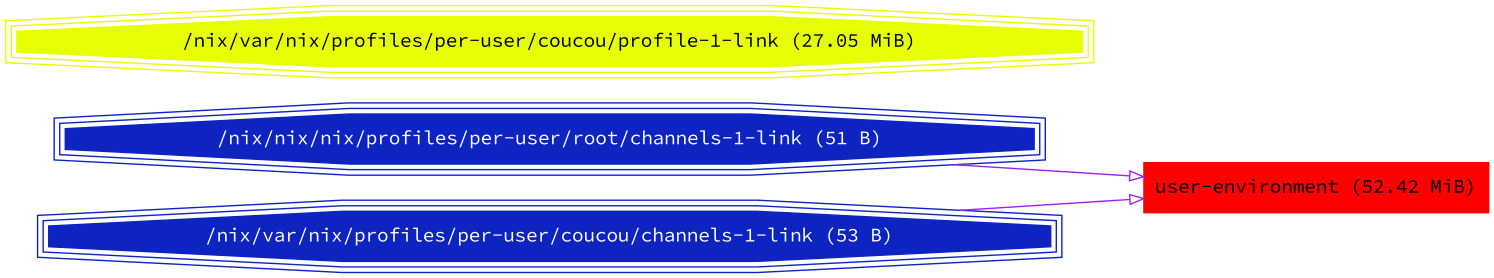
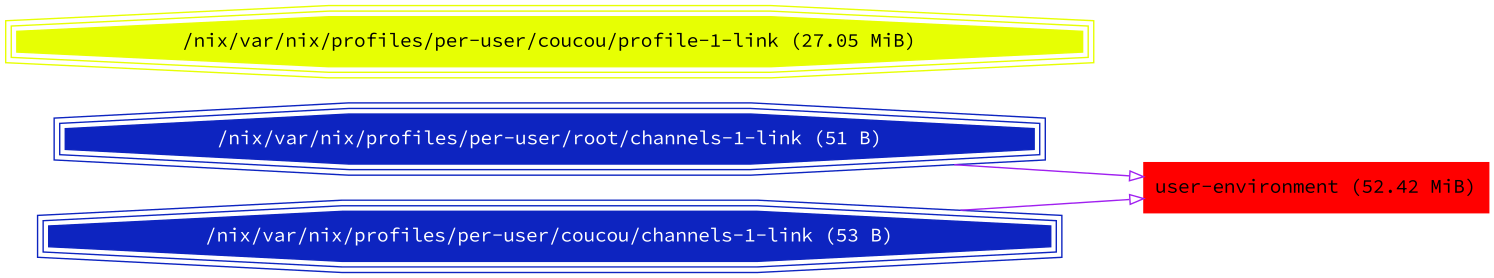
(550, 139) -> (550, 139)
